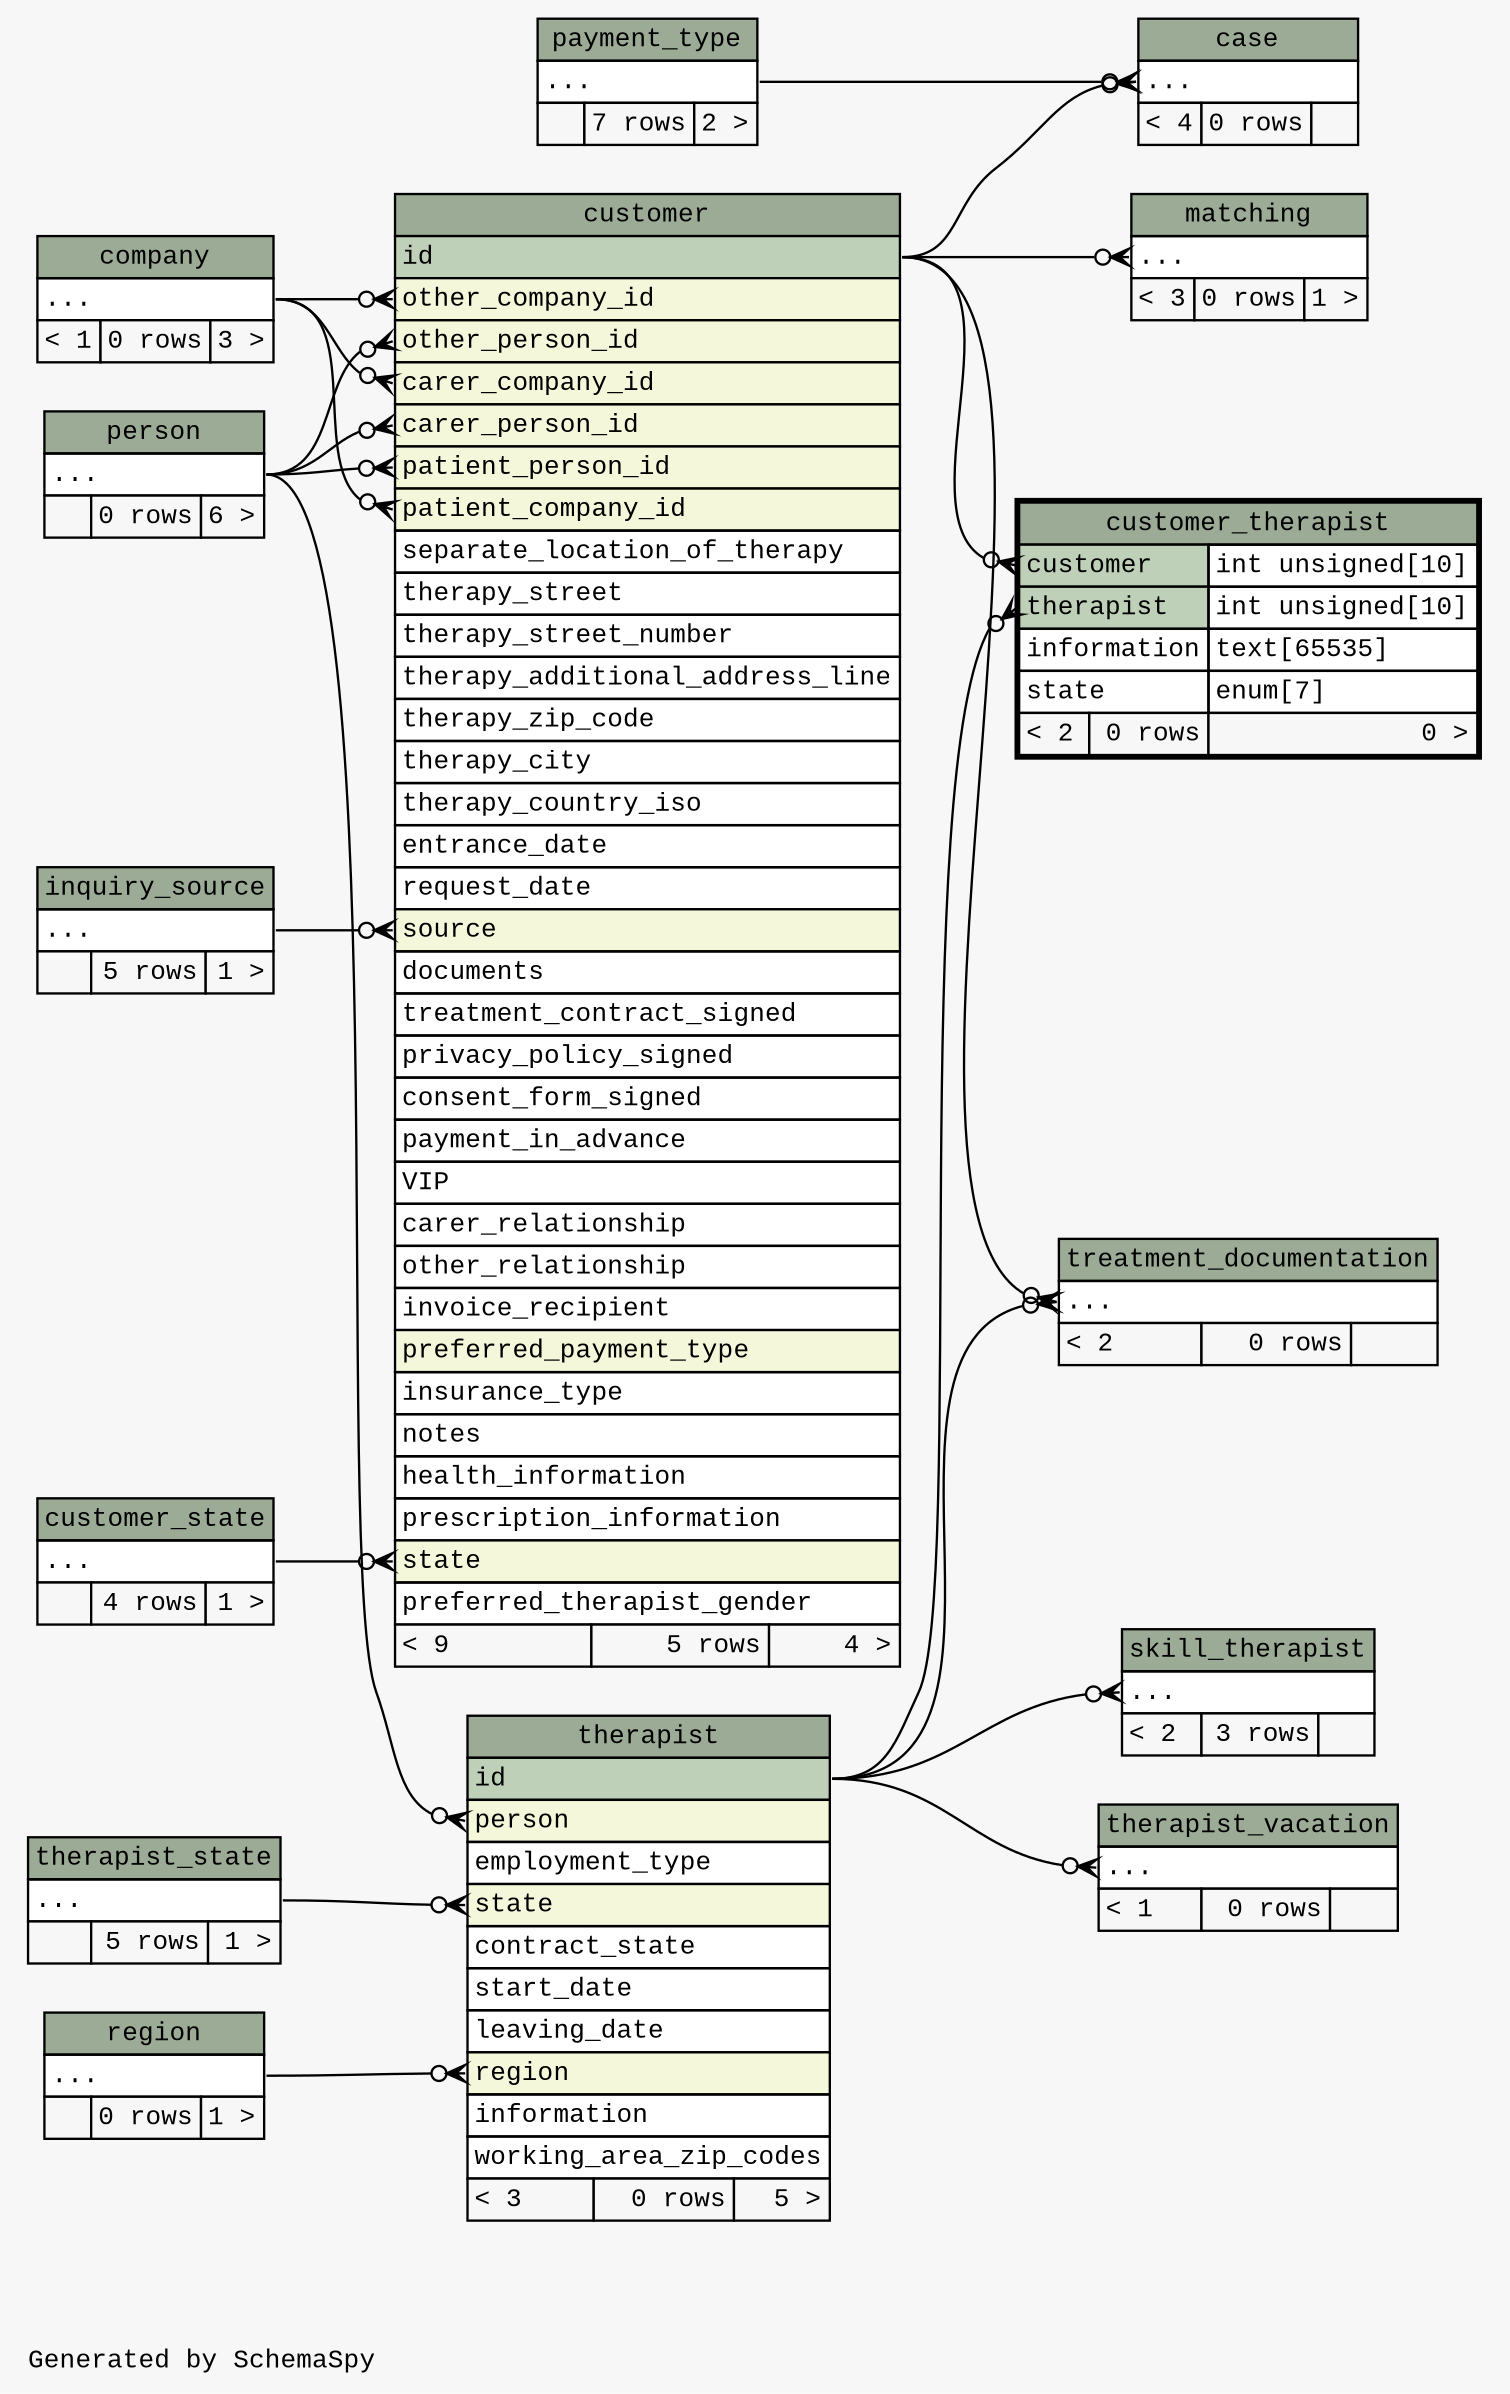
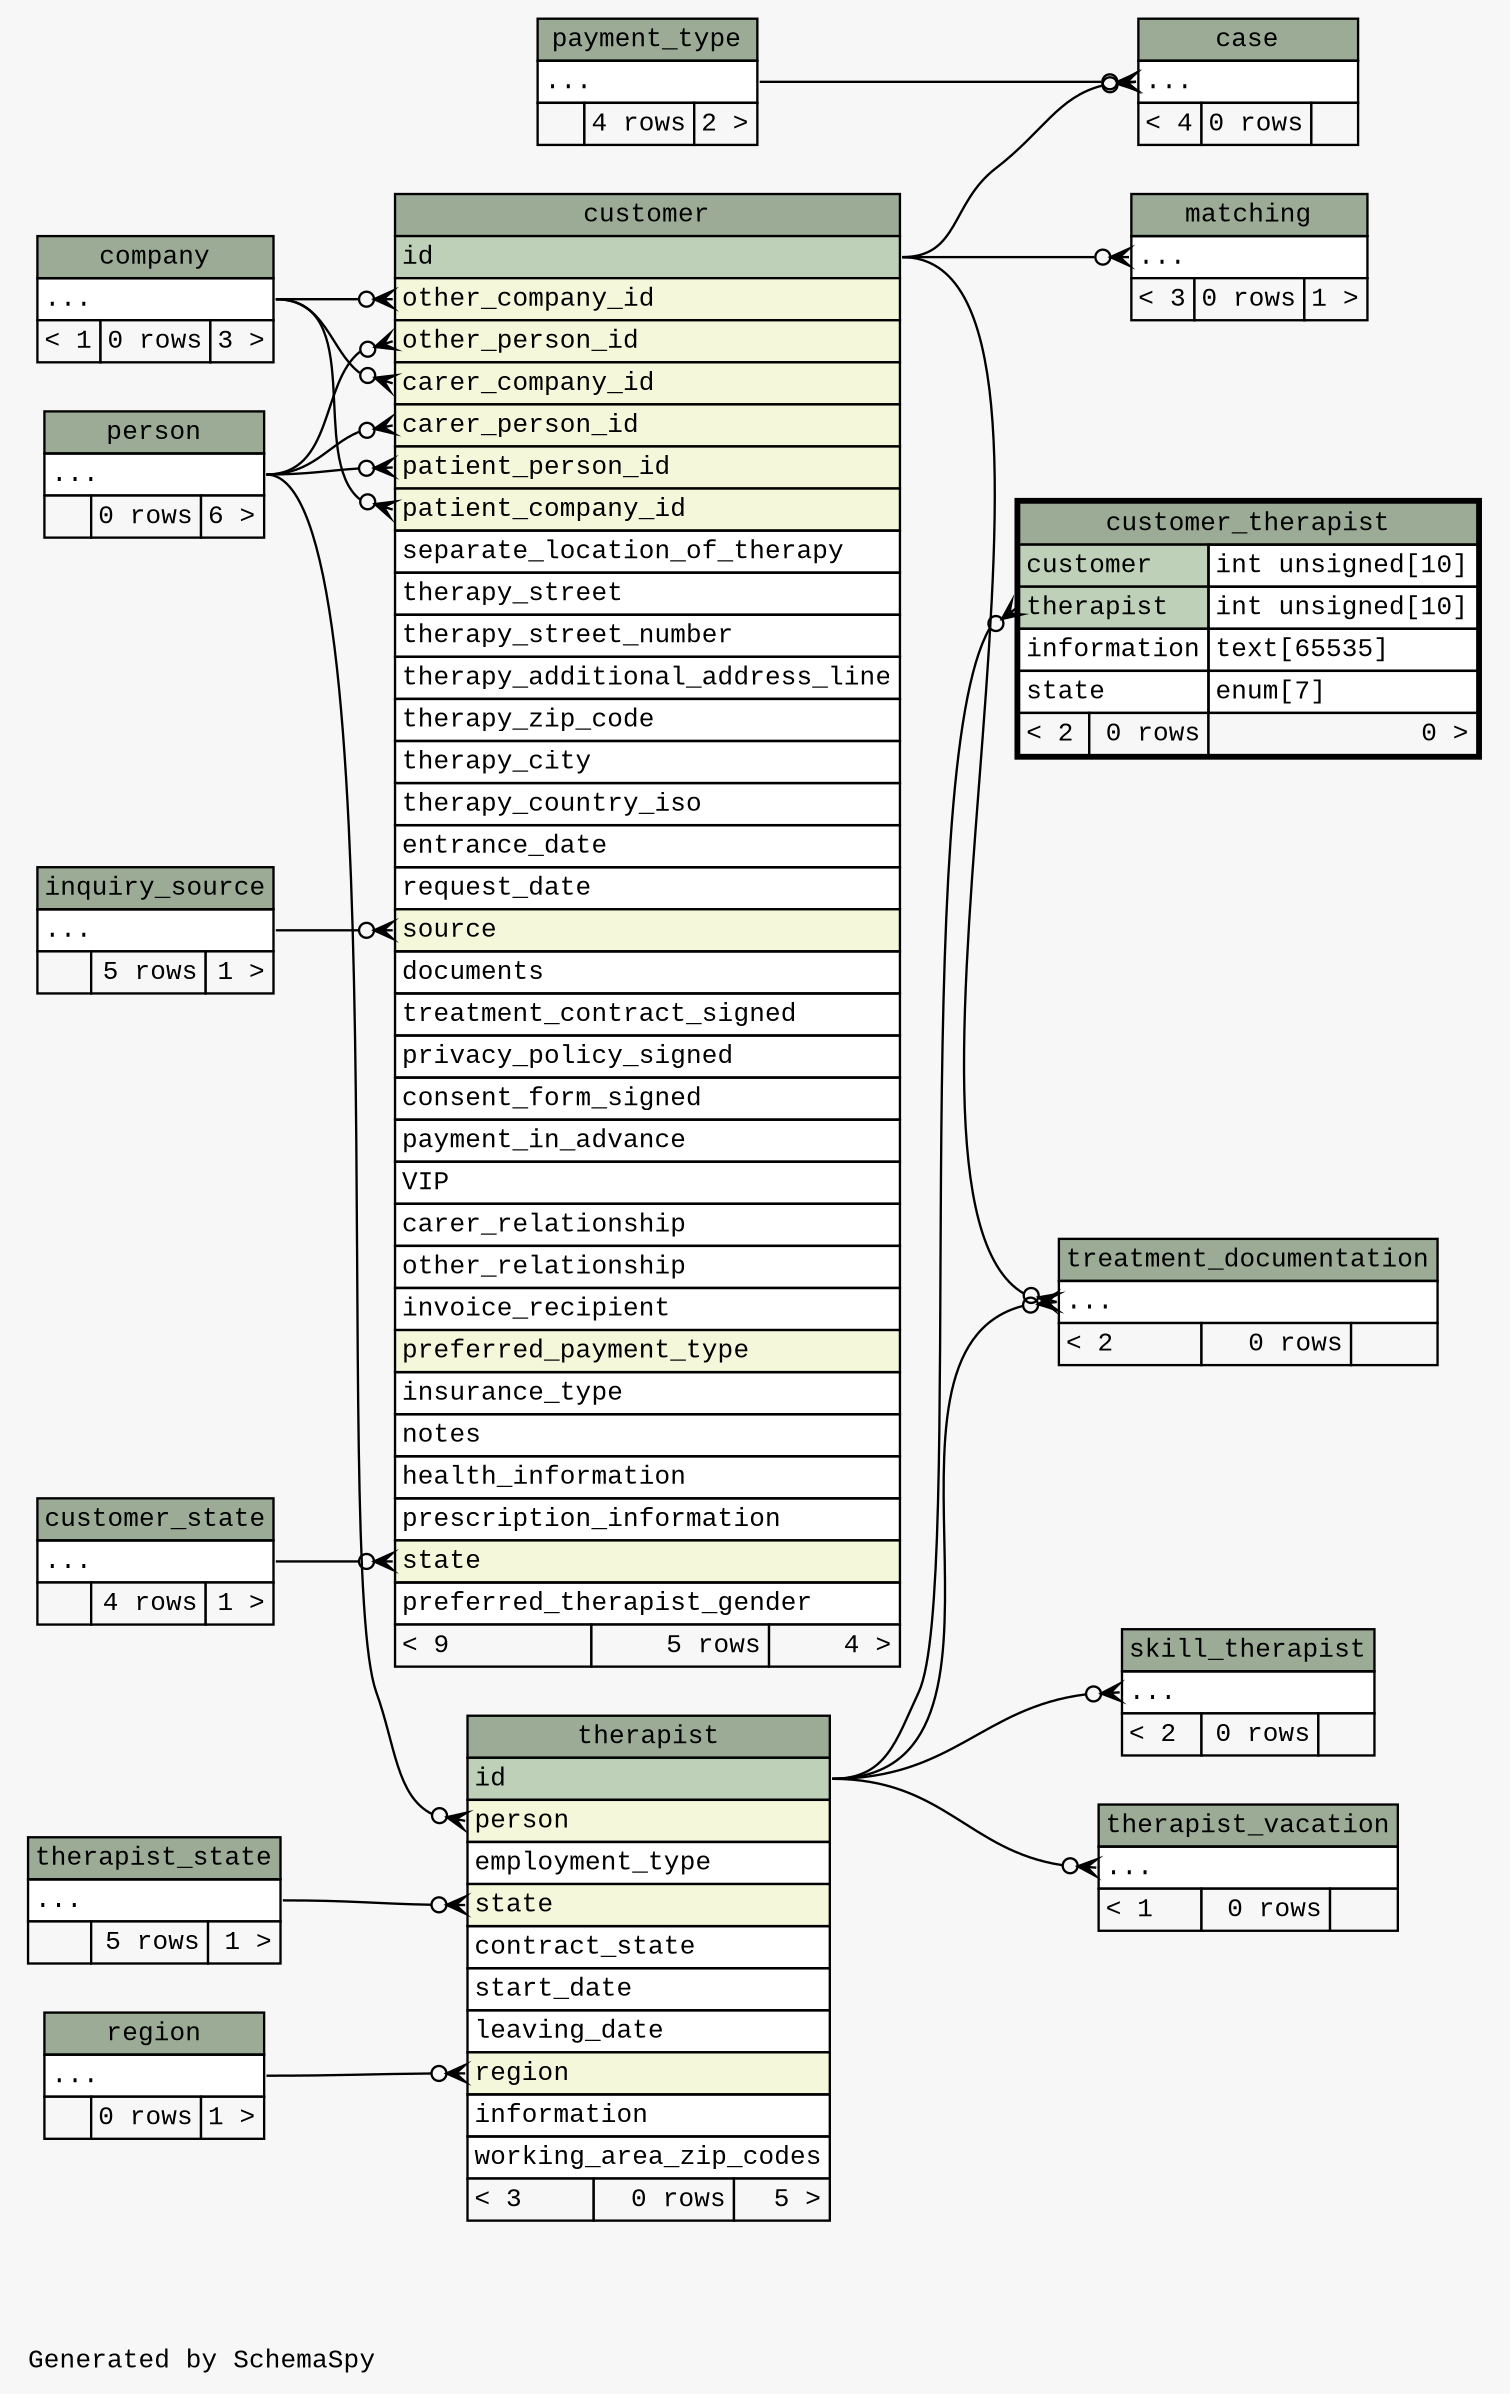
(639, 123) -> (639, 123)
(961, 395) -> none
(1263, 1733) -> (1263, 1733)
